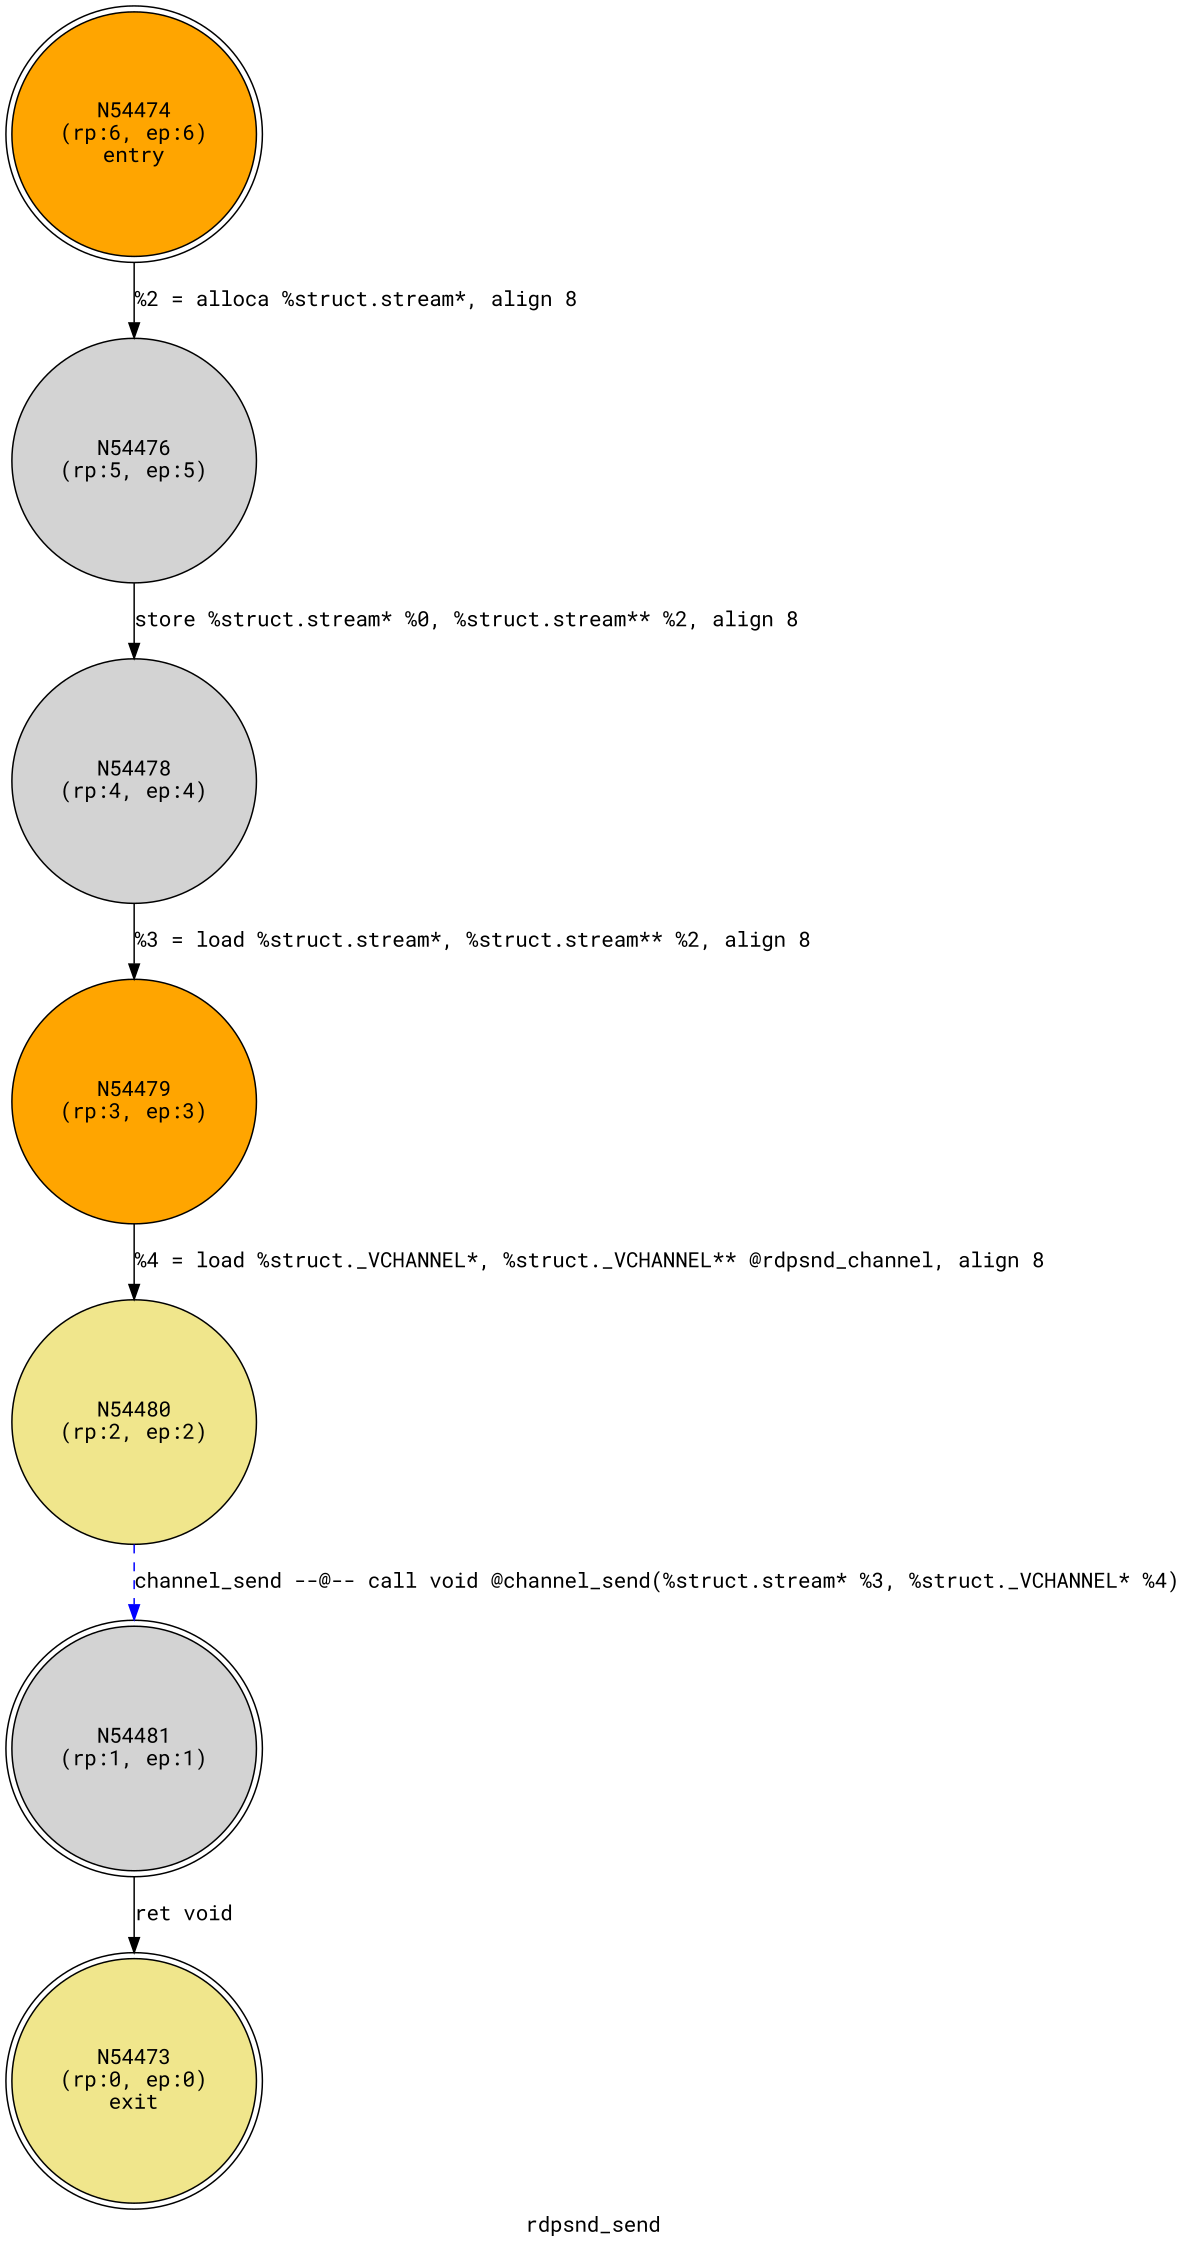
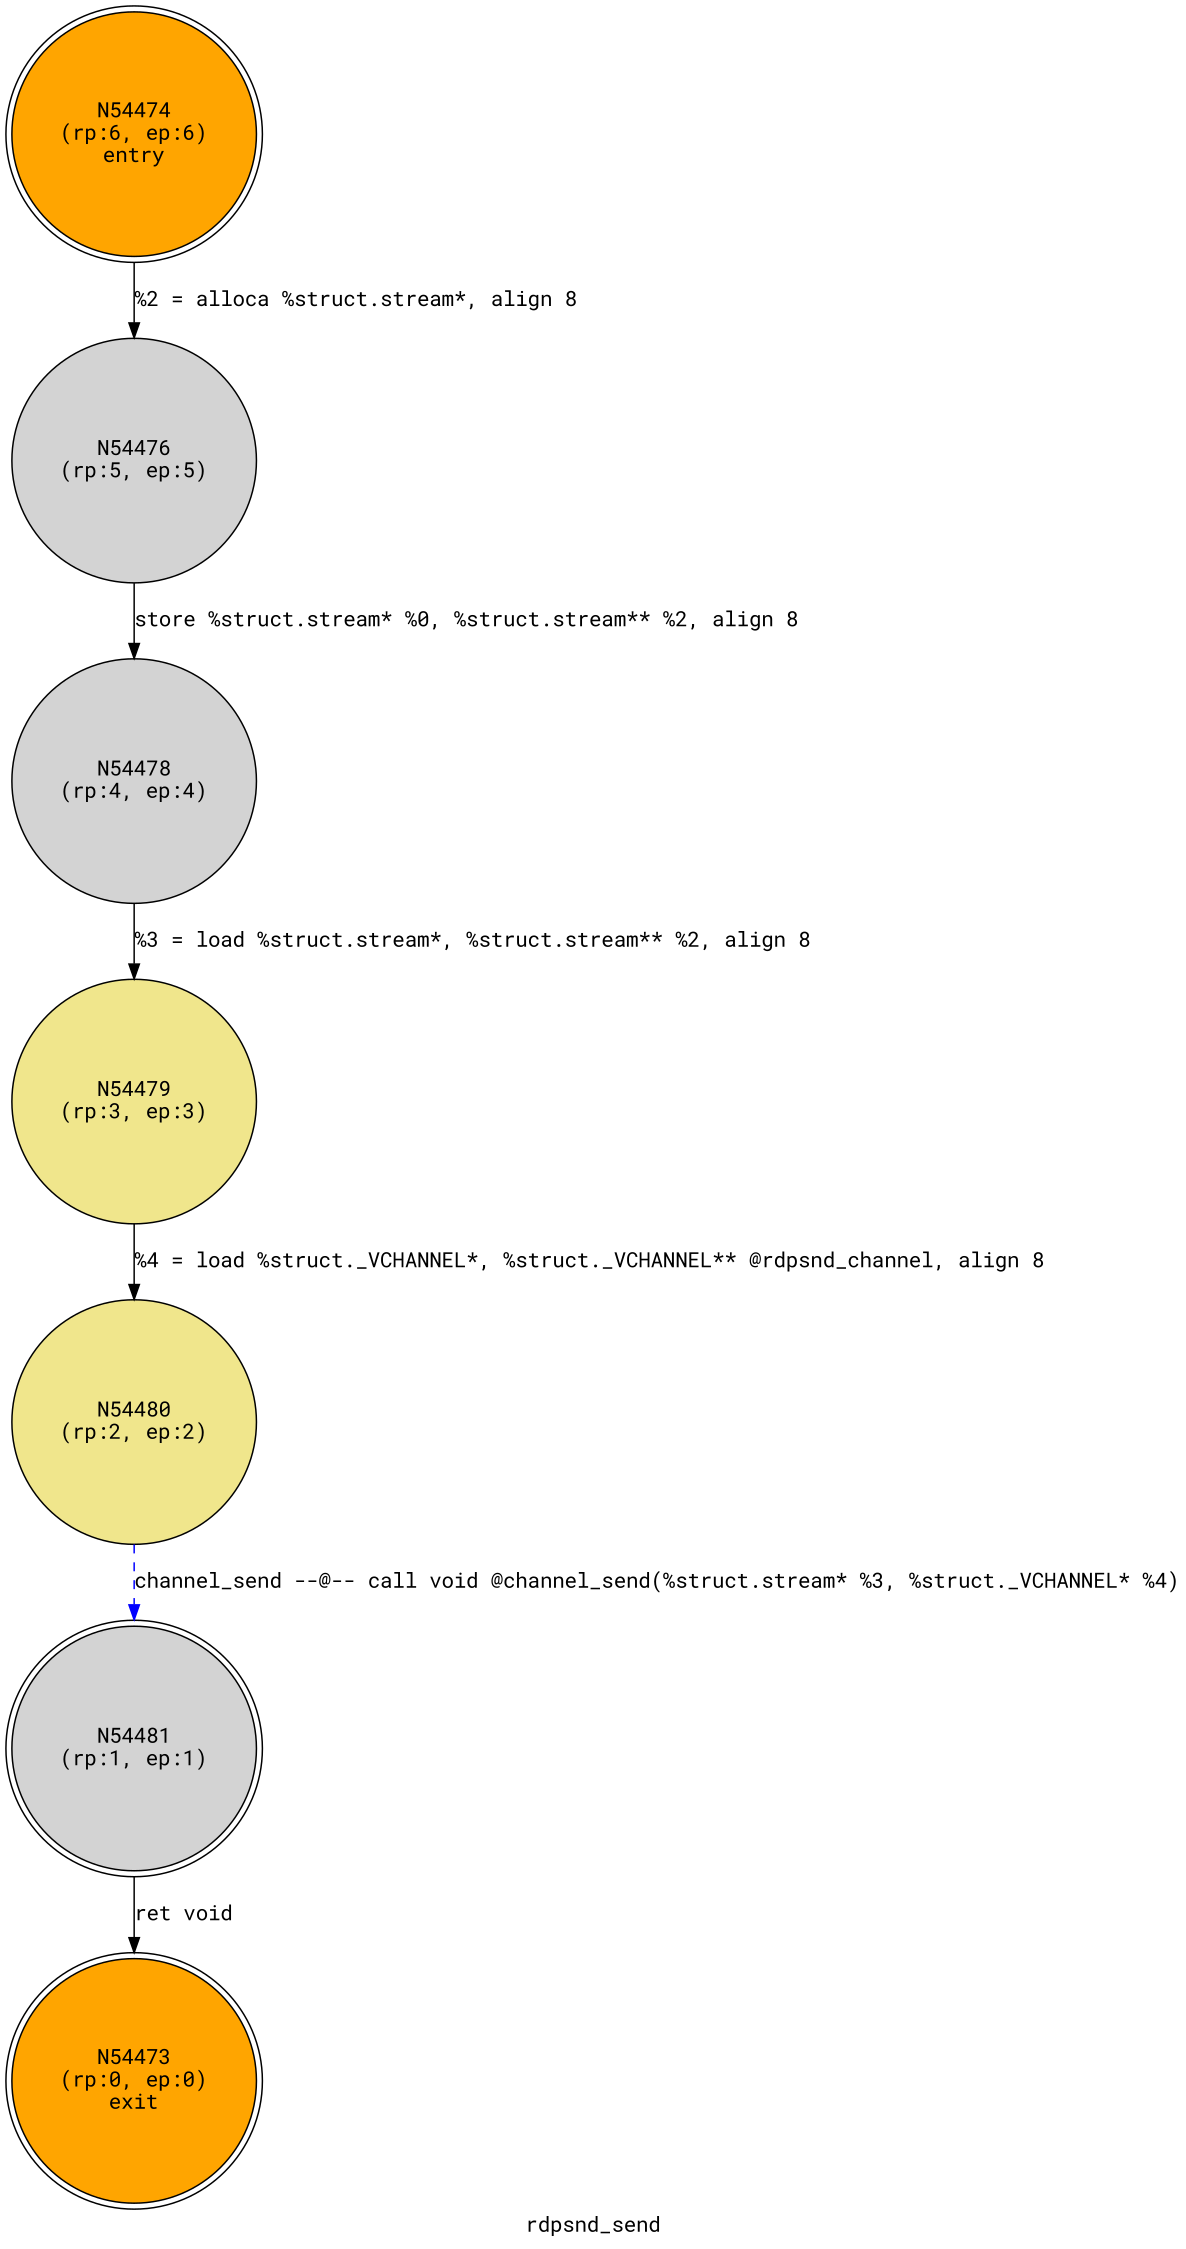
(134, 1102) -> (134, 1102)
(134, 2081) -> (134, 2081)
